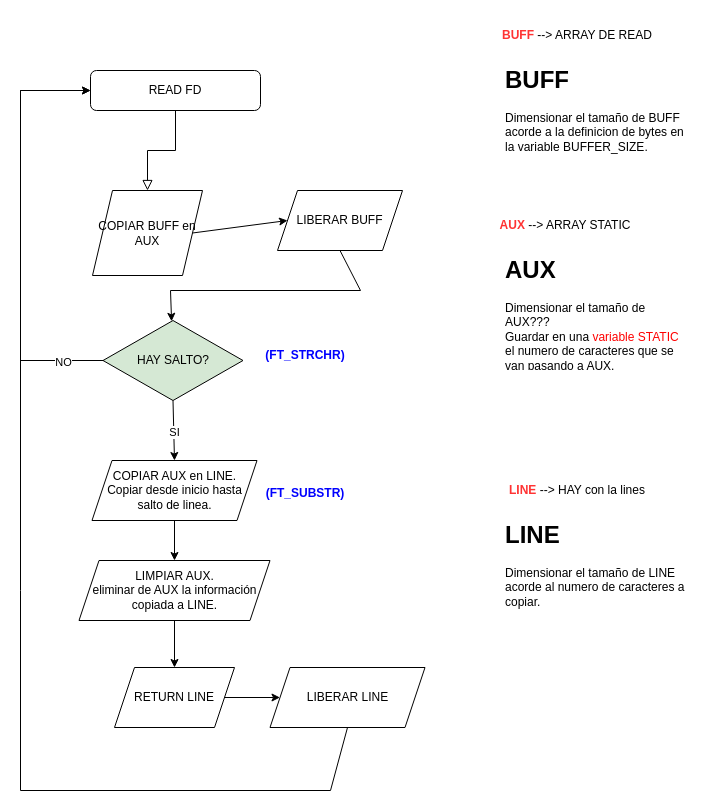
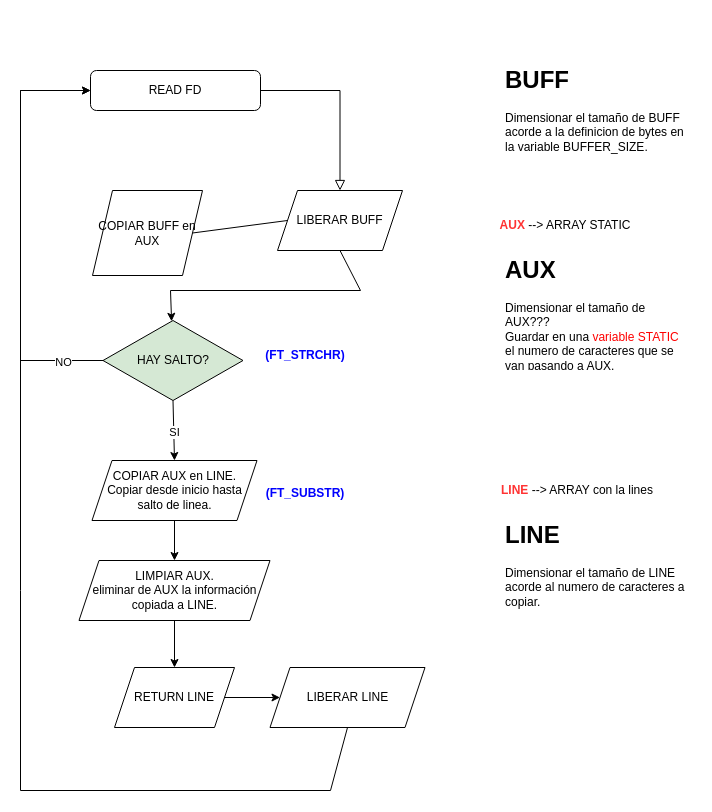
(578, 36) -> none
(168, 151) -> (340, 96)
(279, 222) -> (282, 221)
(578, 491) -> (578, 491)
